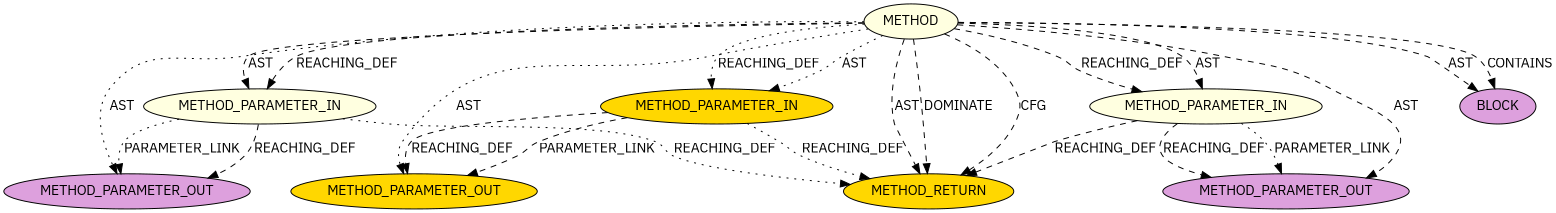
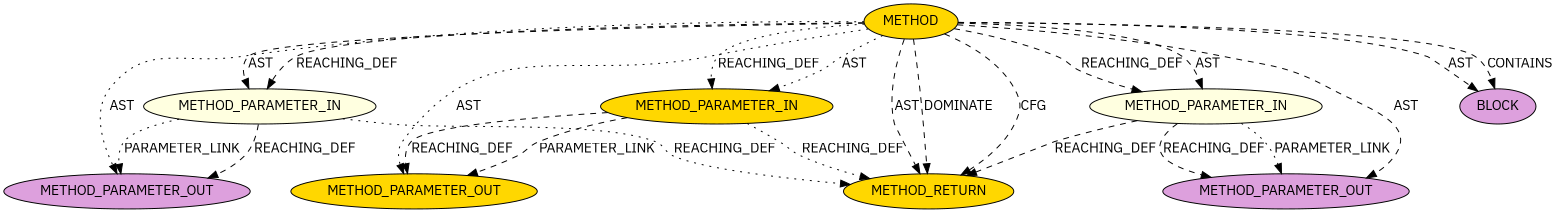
(911, 21) -> (911, 21)
